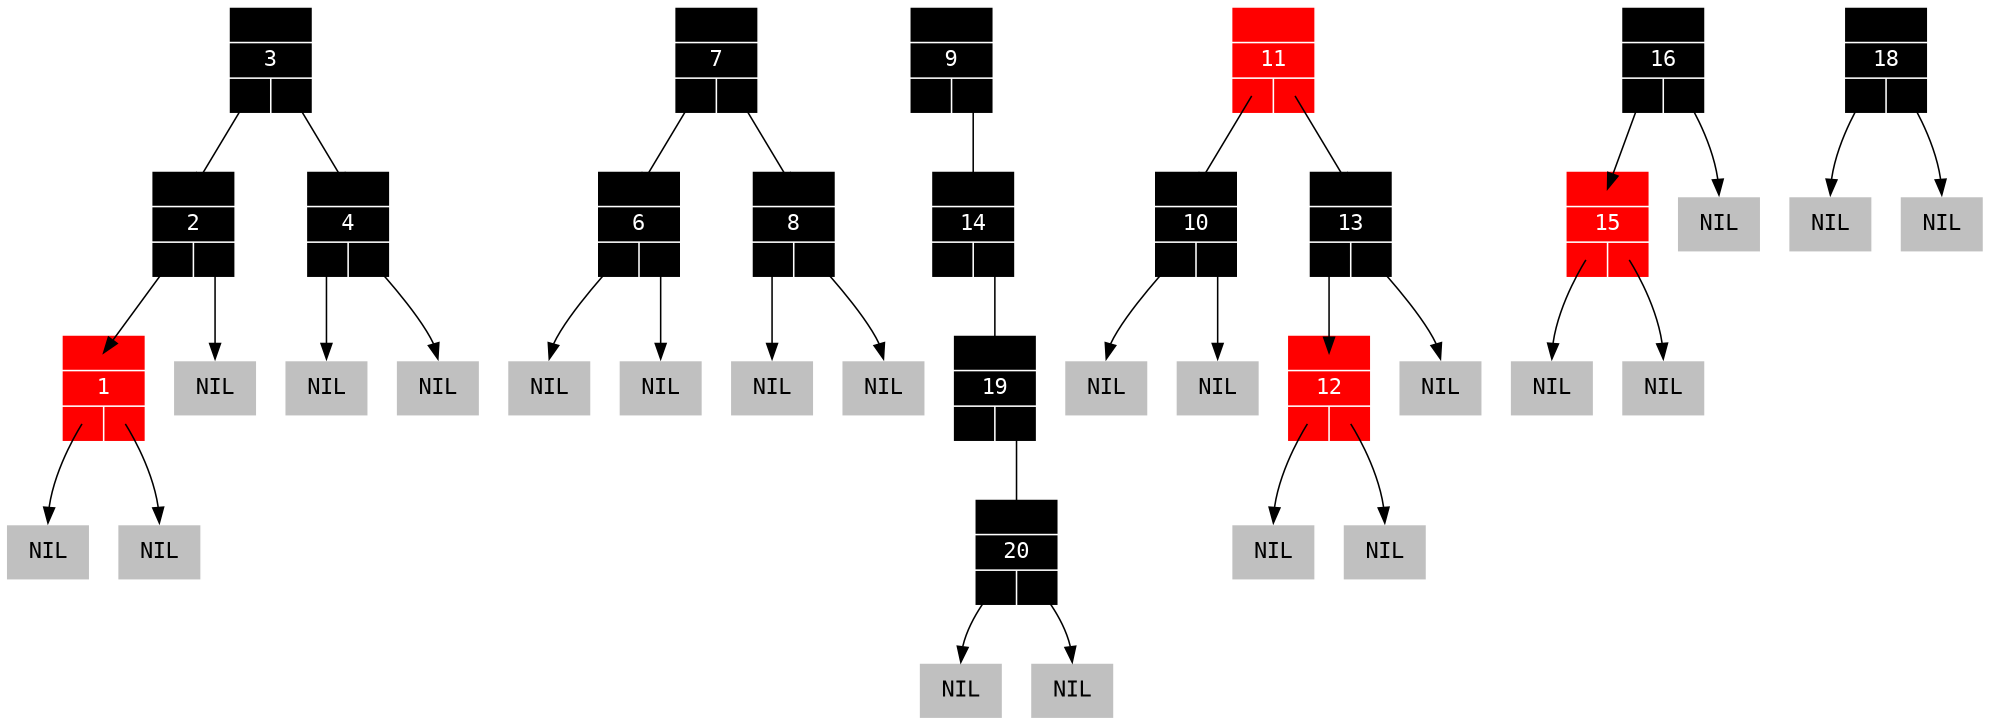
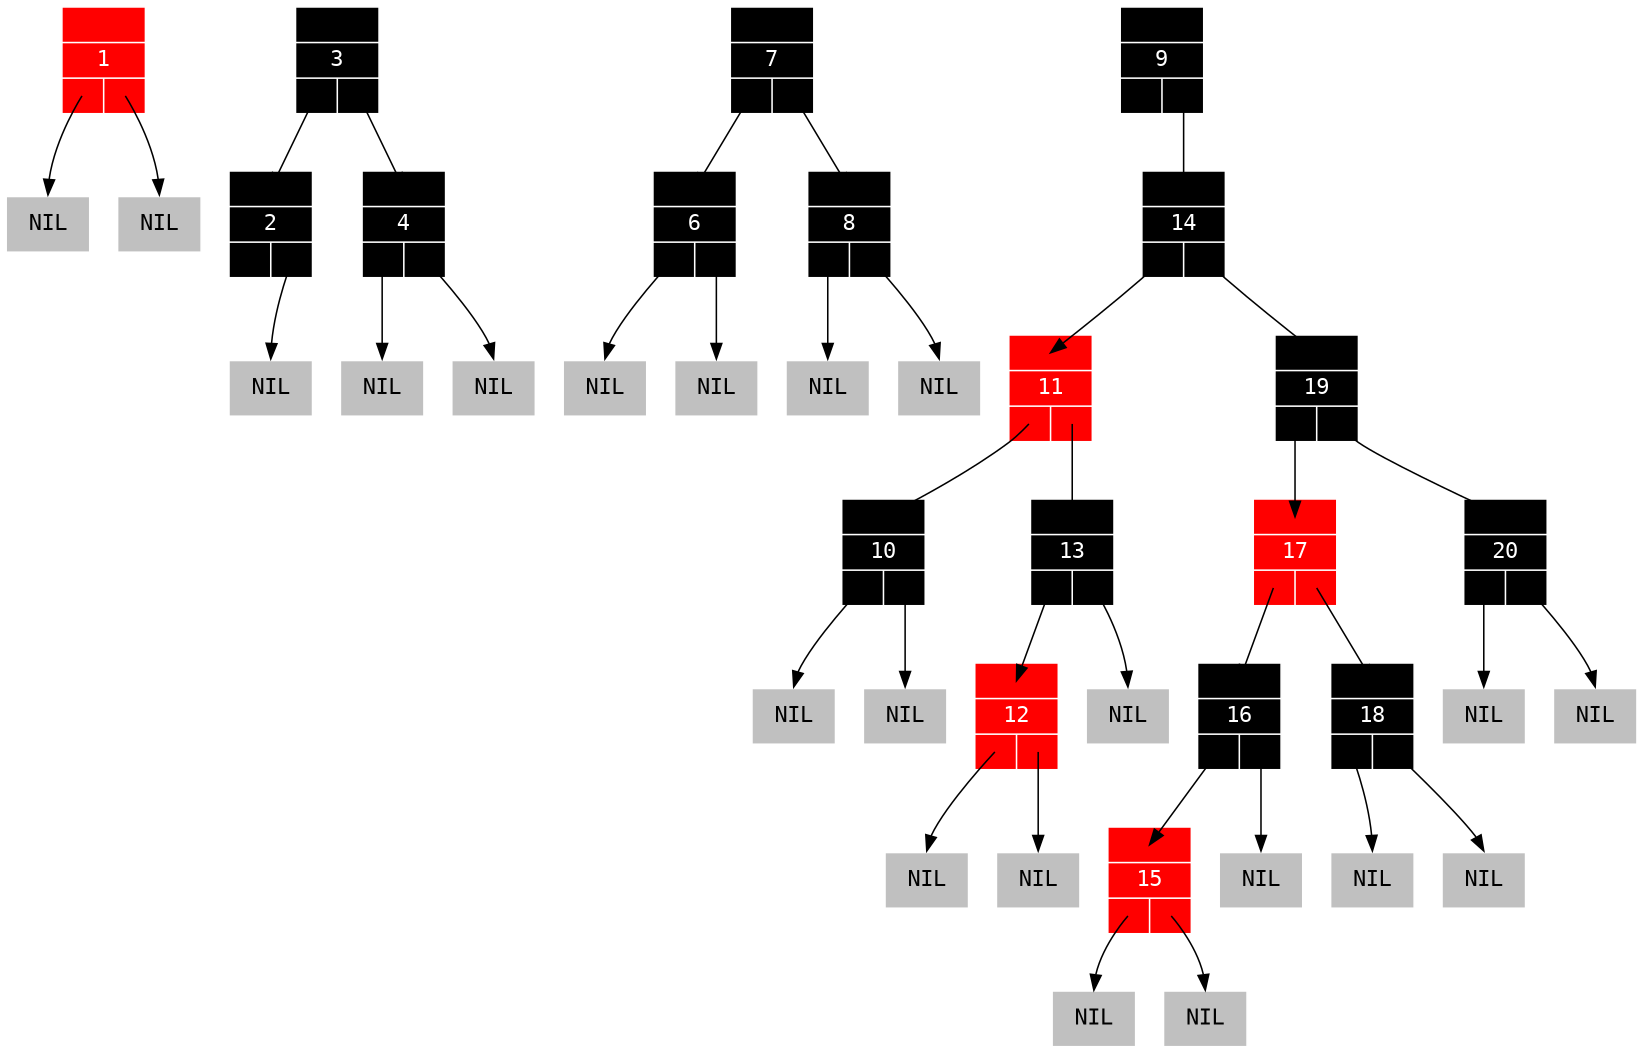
(142, 300) -> none
none -> (1113, 302)
none -> (1295, 552)
